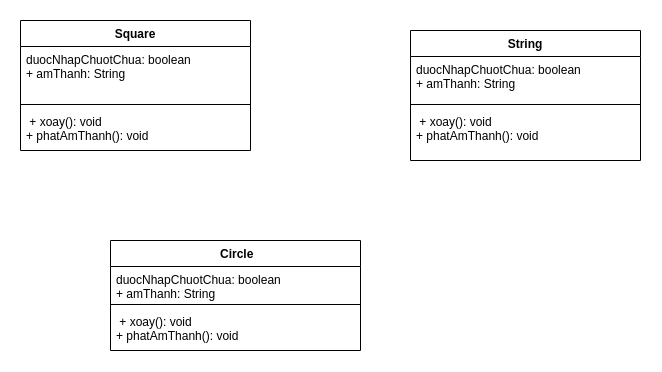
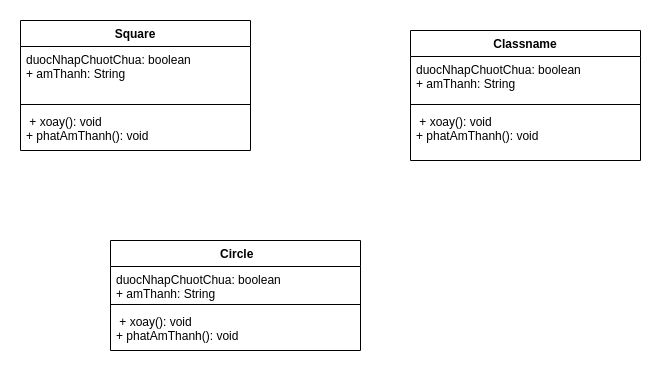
(525, 44) -> (525, 44)
